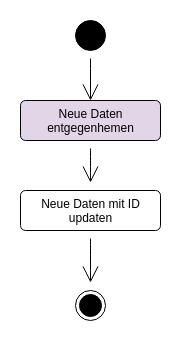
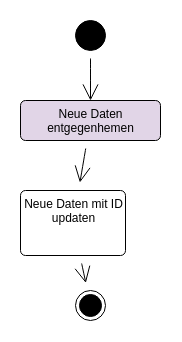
(91, 211) -> (73, 223)
